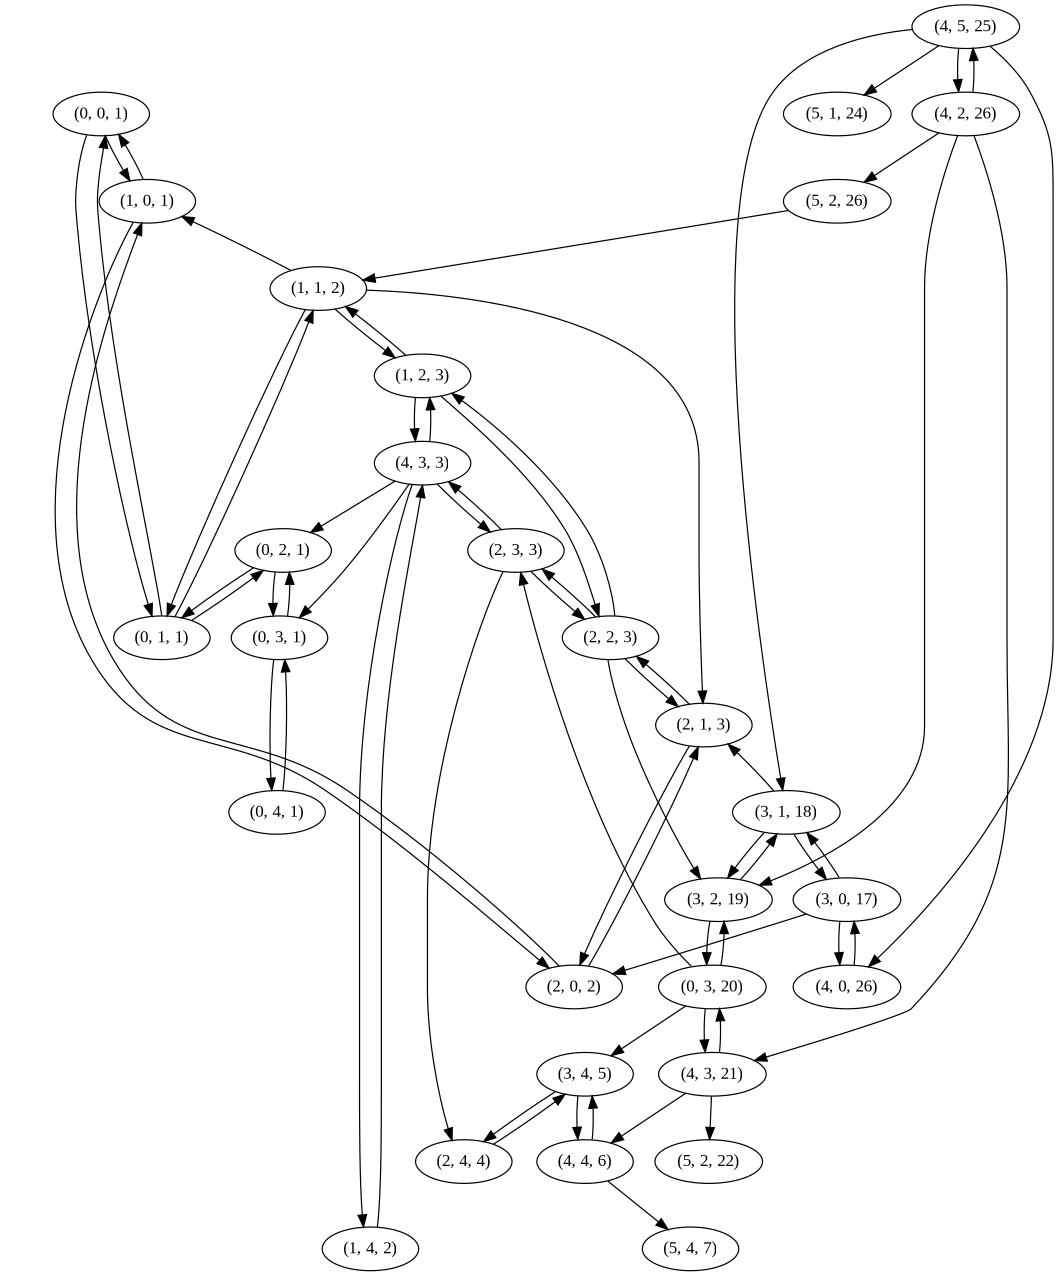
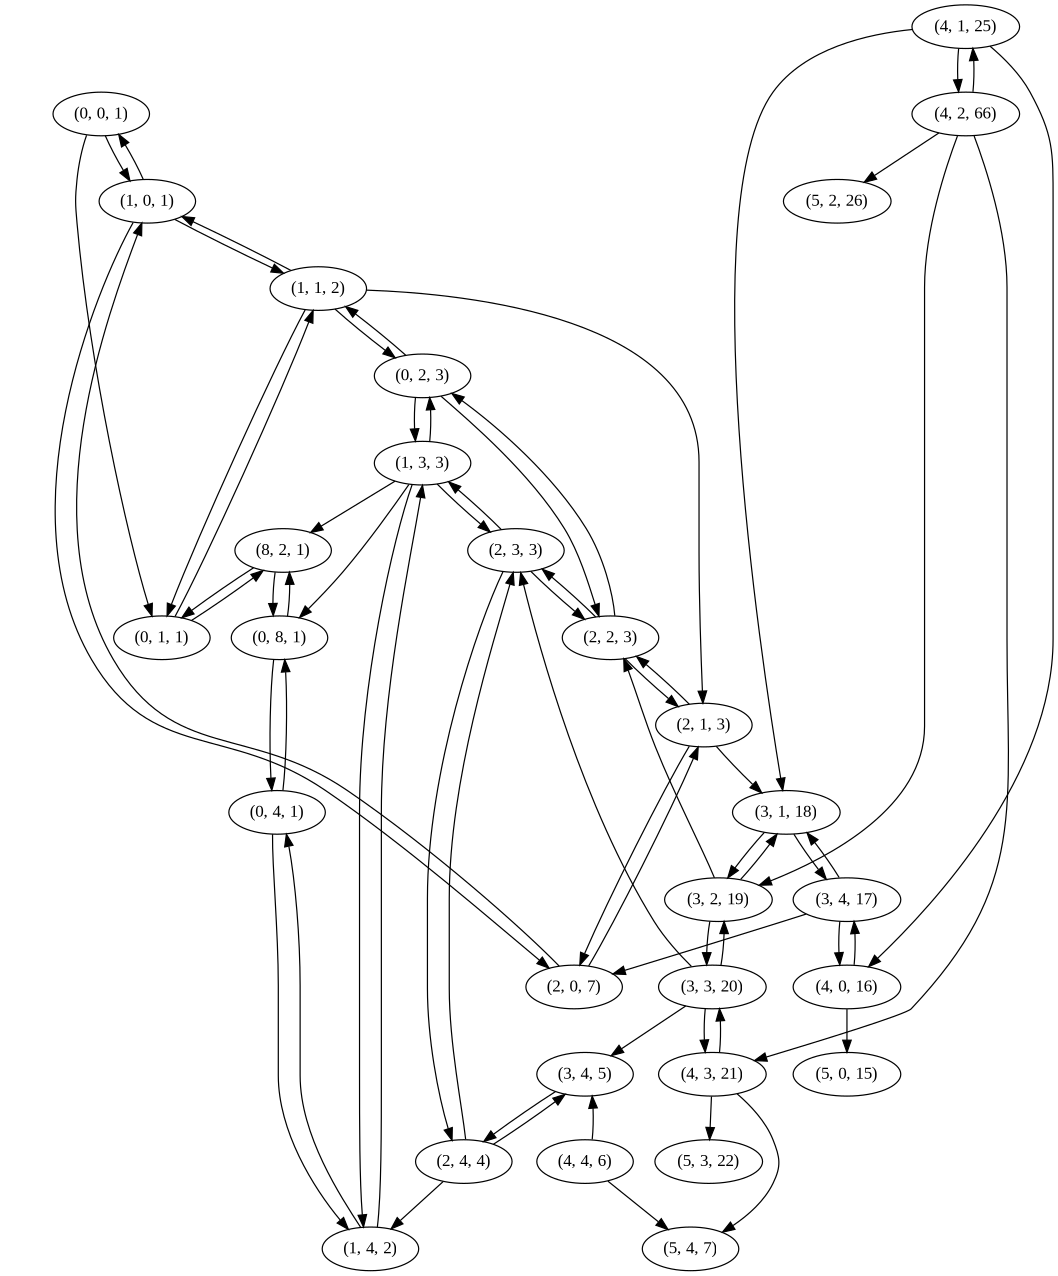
(966, 27) -> (966, 27)
(837, 114) -> none
(966, 114) -> (966, 114)
(582, 244) -> (223, 244)
(423, 376) -> (423, 376)
(120, 383) -> none
(423, 463) -> (423, 463)
(283, 550) -> (283, 550)
(280, 638) -> (280, 638)
(642, 768) -> (665, 770)
(756, 771) -> (734, 766)
none -> (451, 859)
(847, 900) -> (847, 900)
(574, 987) -> (574, 987)
(712, 987) -> (712, 987)
(847, 987) -> (847, 987)
none -> (278, 1035)
none -> (300, 1043)
none -> (847, 1074)
(577, 1112) -> none
(654, 1115) -> (779, 1162)
(709, 1162) -> (709, 1162)
none -> (422, 1201)
